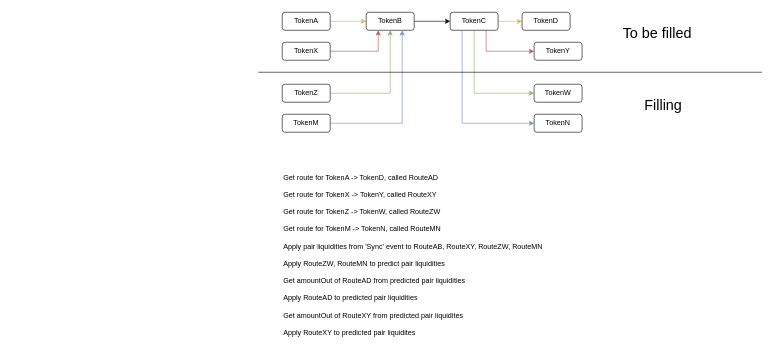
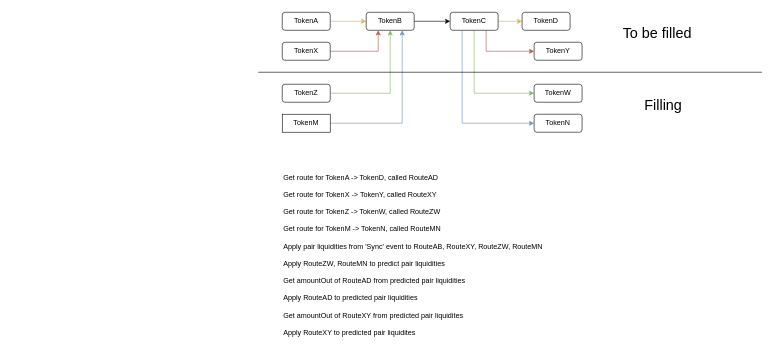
(306, 123) -> (306, 123)
